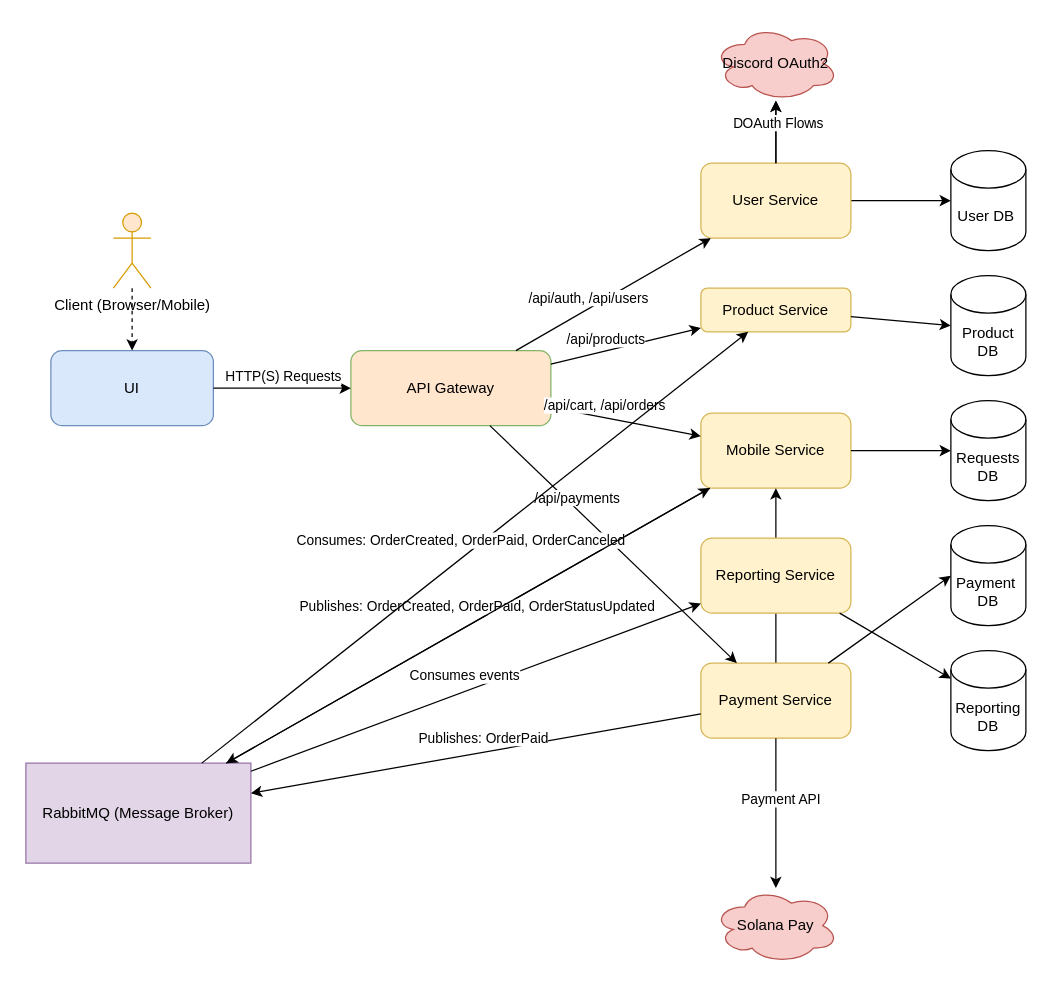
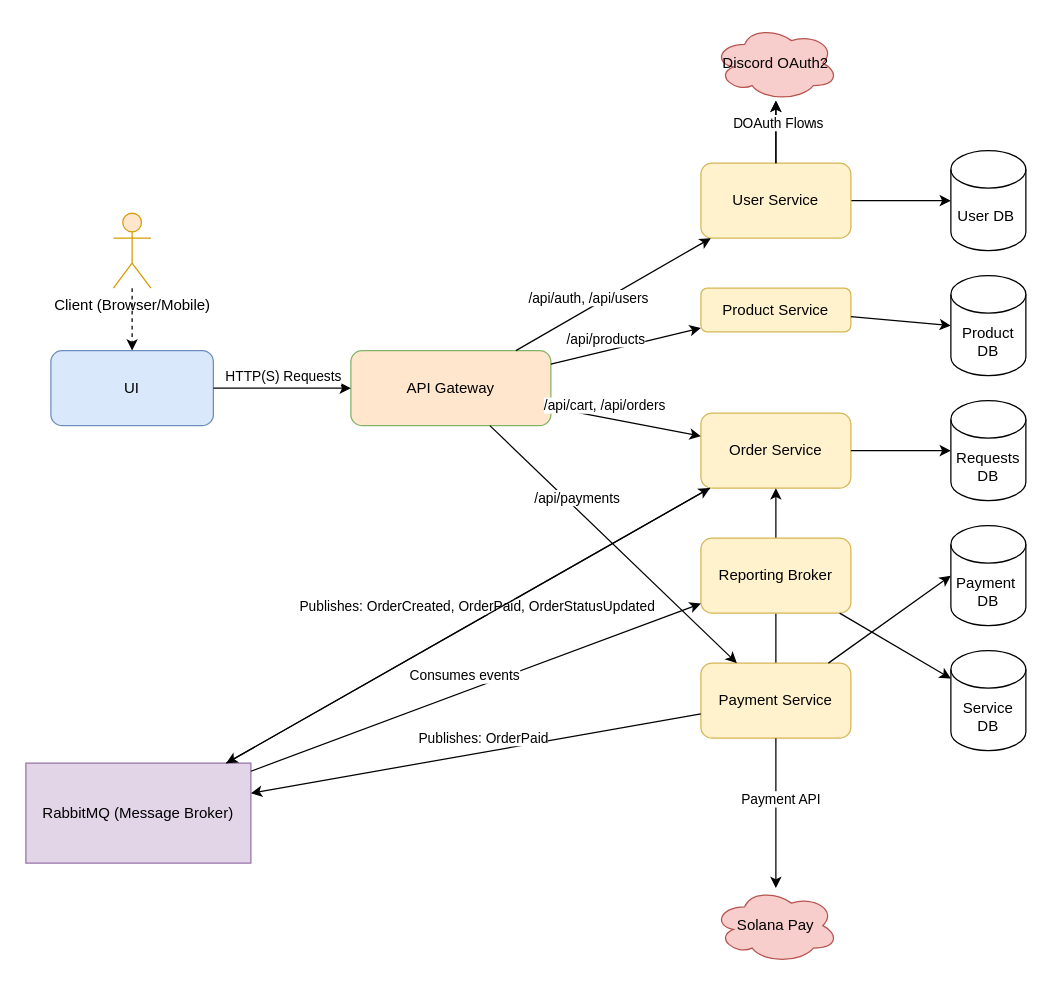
(776, 451) -> (776, 451)
(472, 550) -> none
(776, 576) -> (776, 576)
(988, 717) -> (988, 717)
